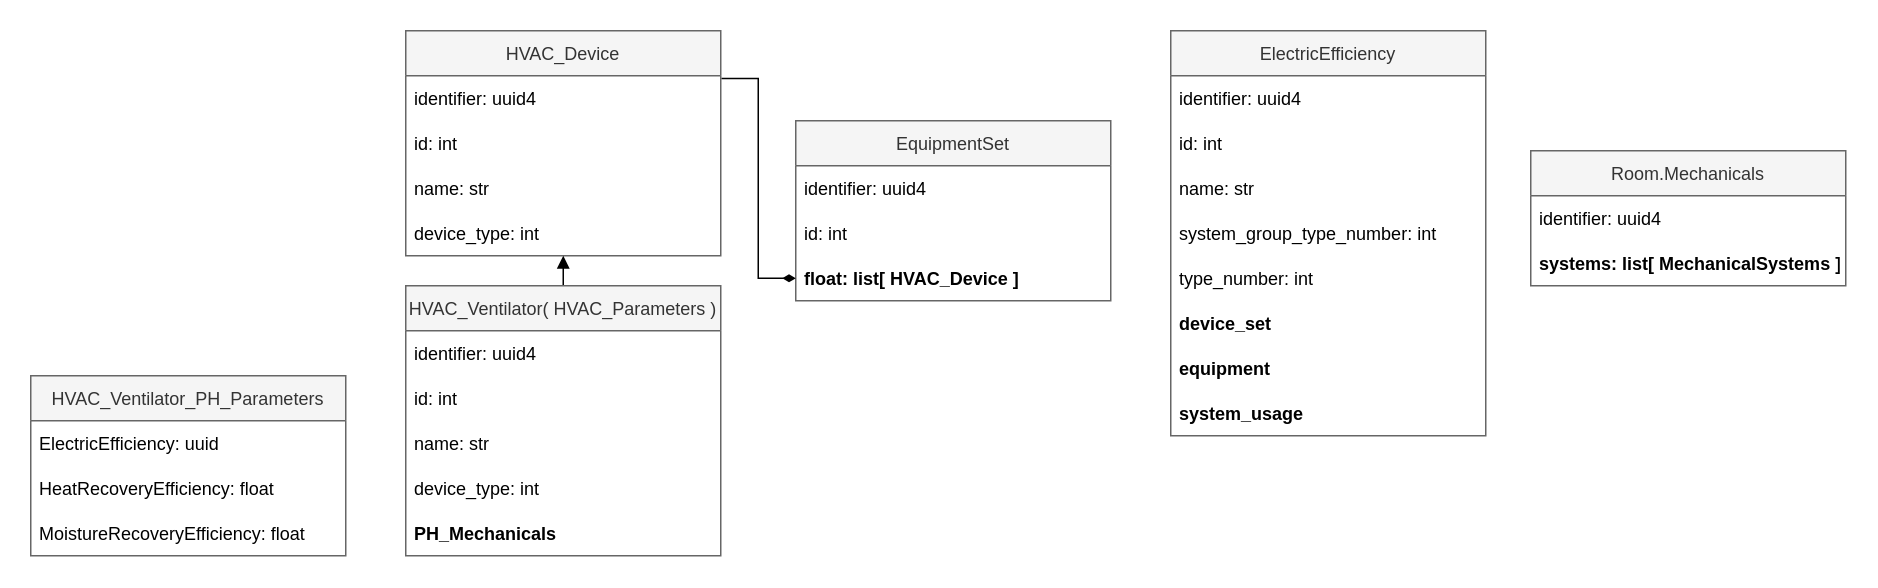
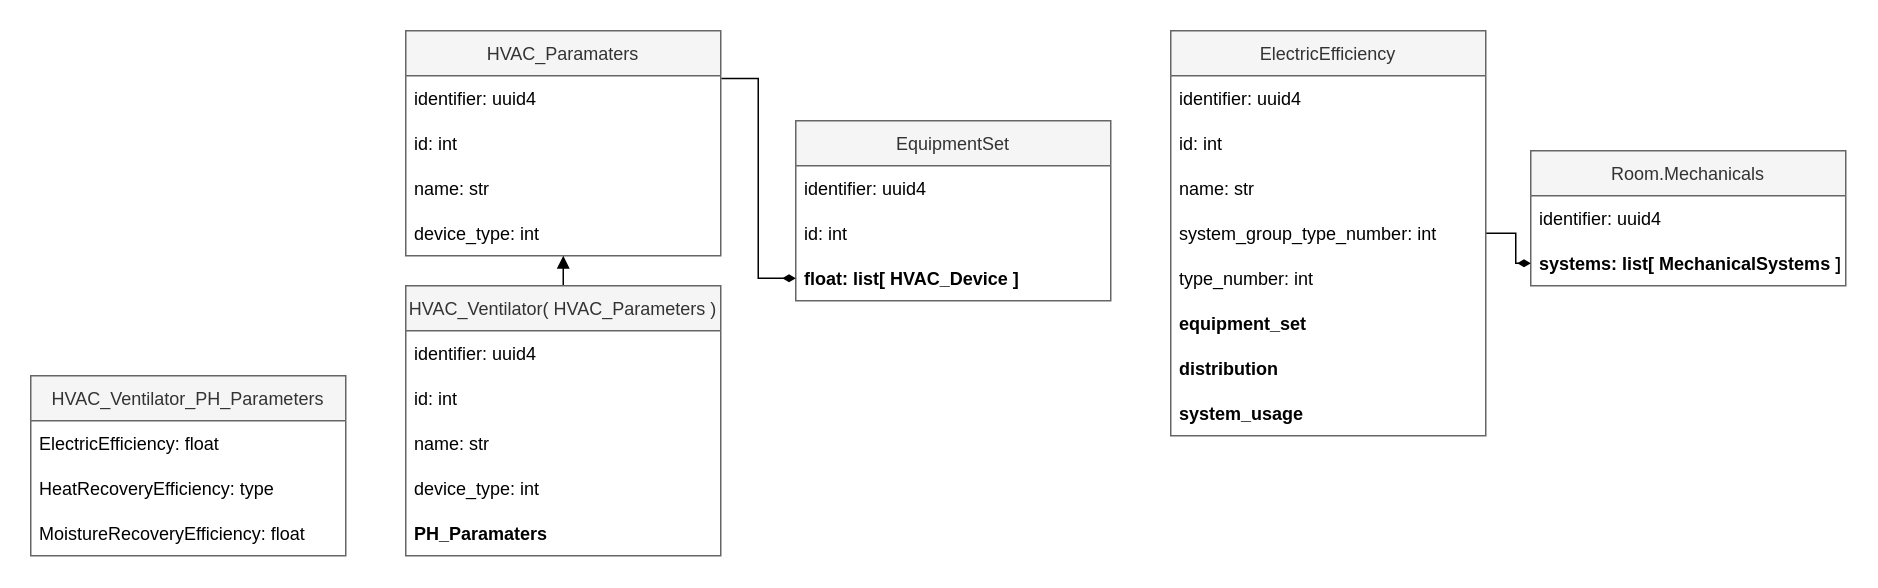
(563, 54) -> (563, 54)
none -> (1516, 235)
(1227, 324) -> (1242, 324)
(1222, 369) -> (1232, 369)
(144, 444) -> (149, 444)
(173, 489) -> (171, 489)
(480, 534) -> (480, 534)
